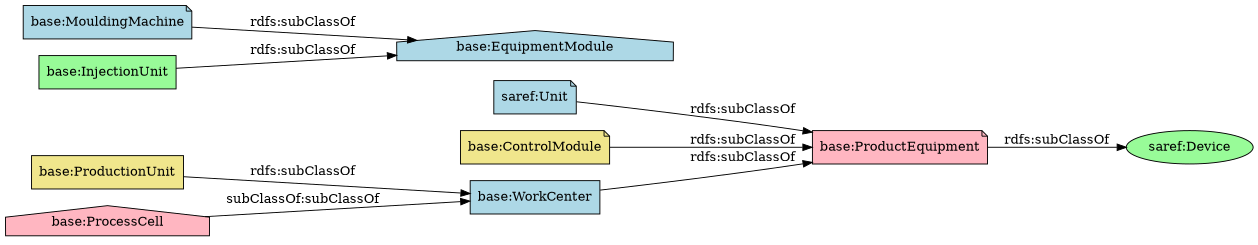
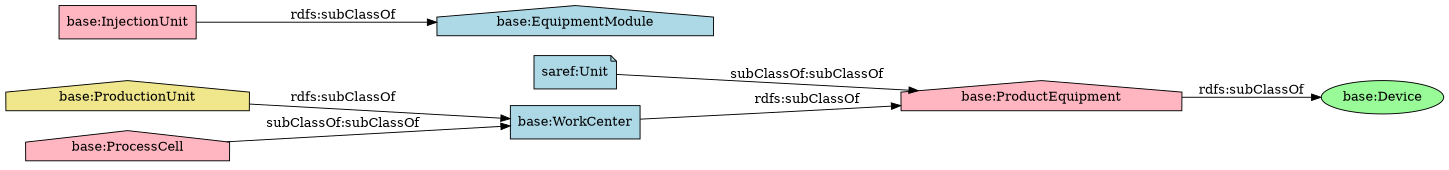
(108, 22) -> none
(108, 72) -> (128, 22)
(743, 110) -> (807, 75)
(535, 147) -> none
(900, 147) -> (1041, 97)
(1190, 147) -> (1382, 97)
(108, 172) -> (128, 97)
